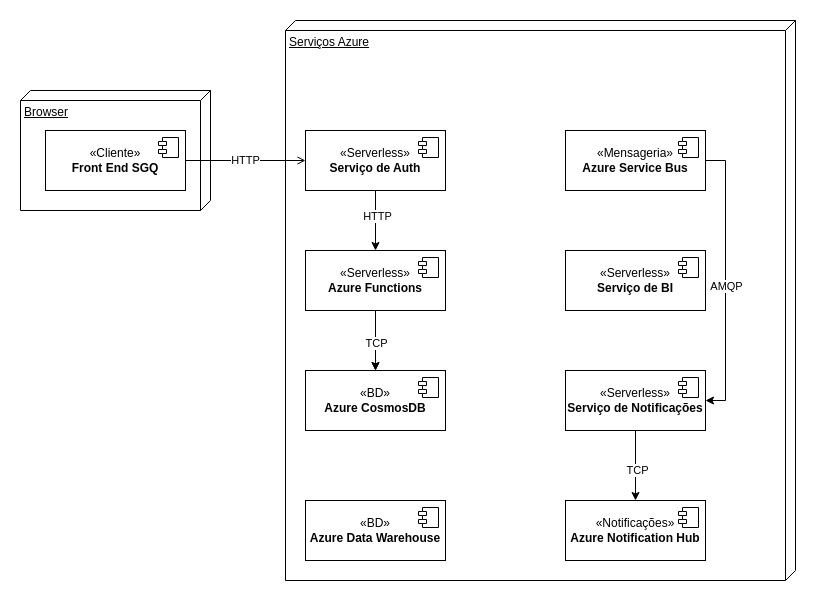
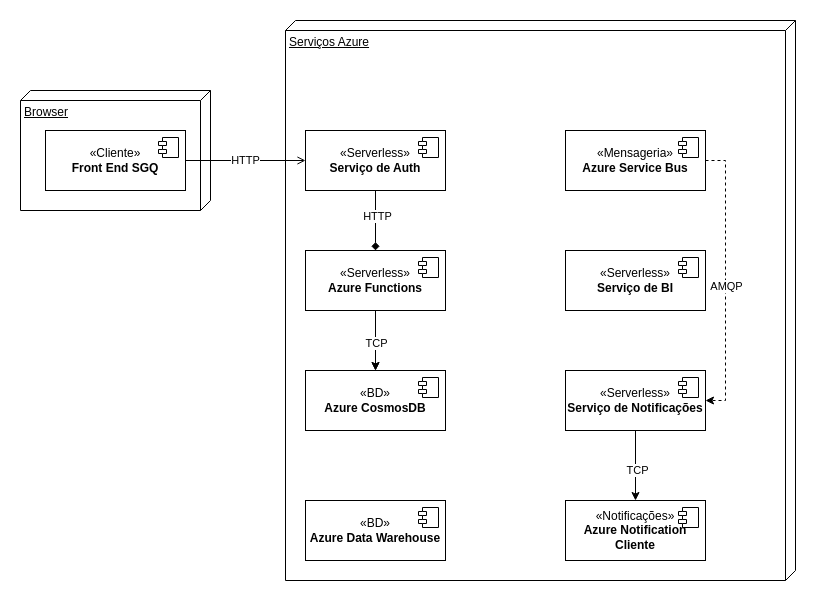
(726, 211) -> (726, 211)
(376, 242) -> (376, 241)
(636, 531) -> (636, 531)
